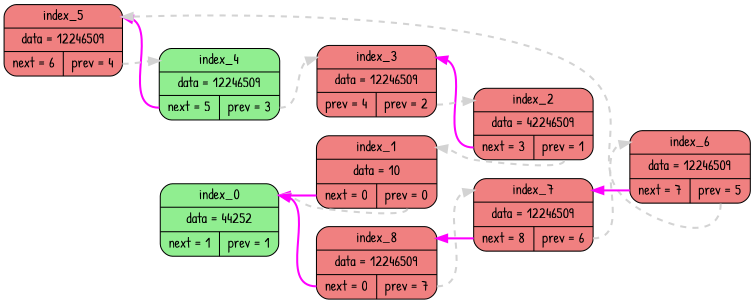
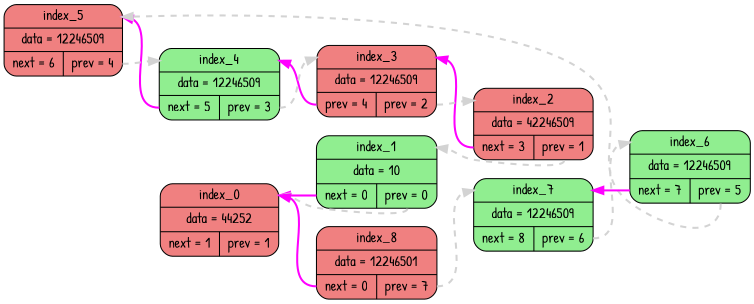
none -> (302, 95)
(690, 167) -> (690, 167)
(377, 172) -> (377, 172)
(533, 215) -> (533, 215)
(219, 220) -> (219, 220)
(462, 238) -> none
(377, 262) -> (377, 262)
